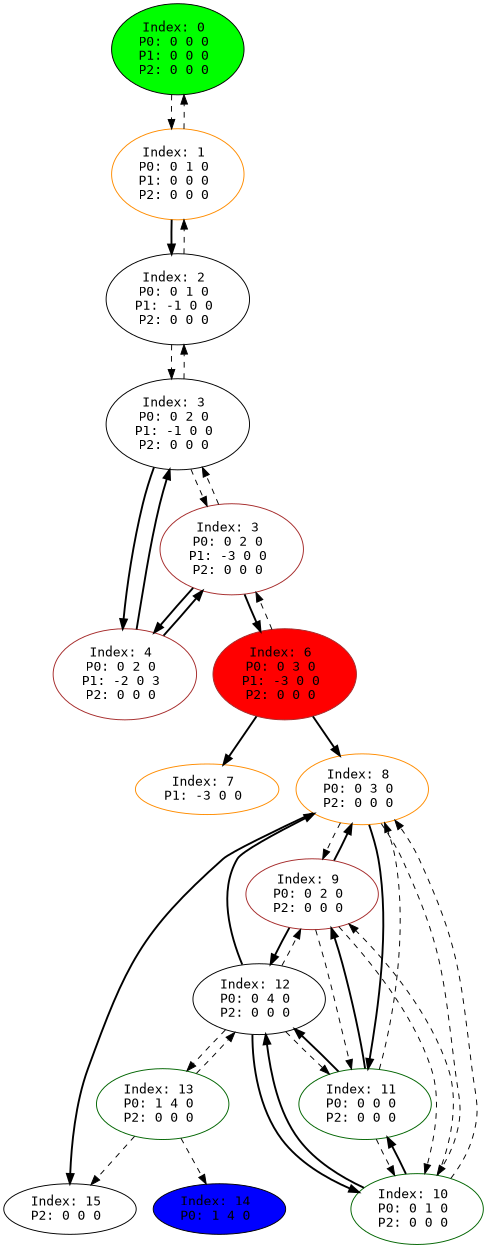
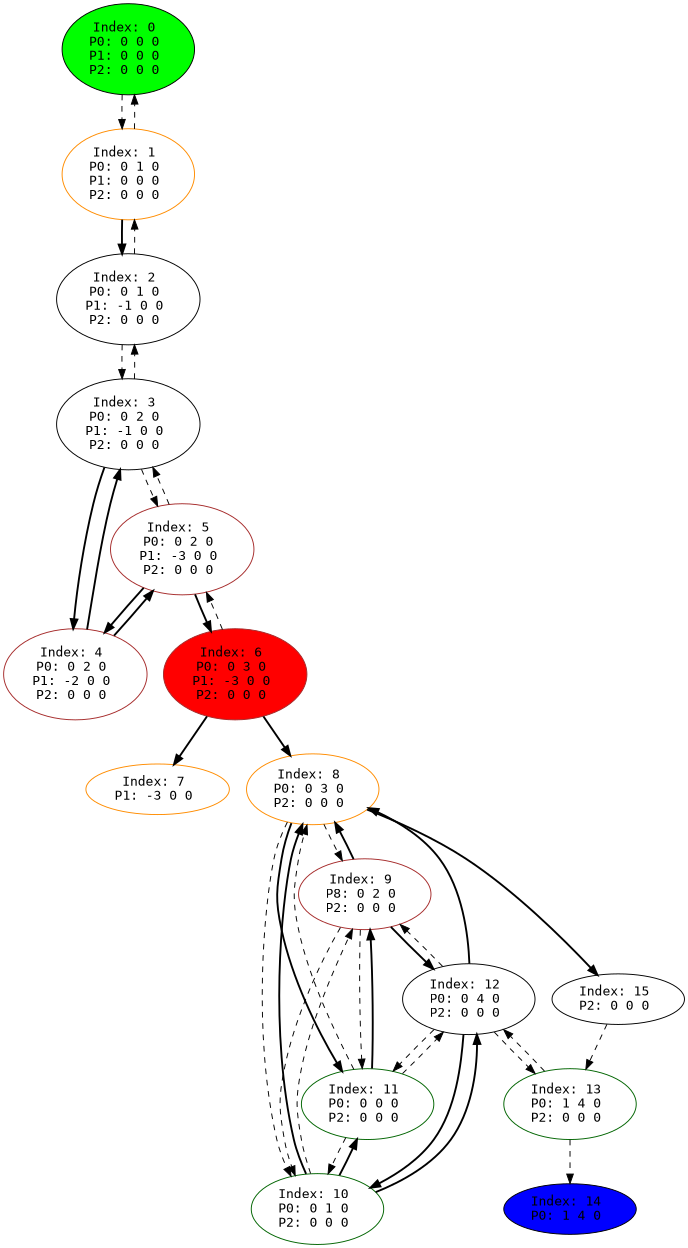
(232, 549) -> (182, 549)
(125, 674) -> (75, 674)
(312, 894) -> (365, 894)
(463, 1001) -> (279, 1004)
(320, 1053) -> (420, 1057)
(116, 1157) -> (598, 1042)
